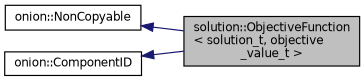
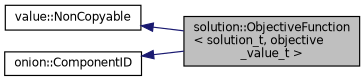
(73, 18) -> (73, 18)
